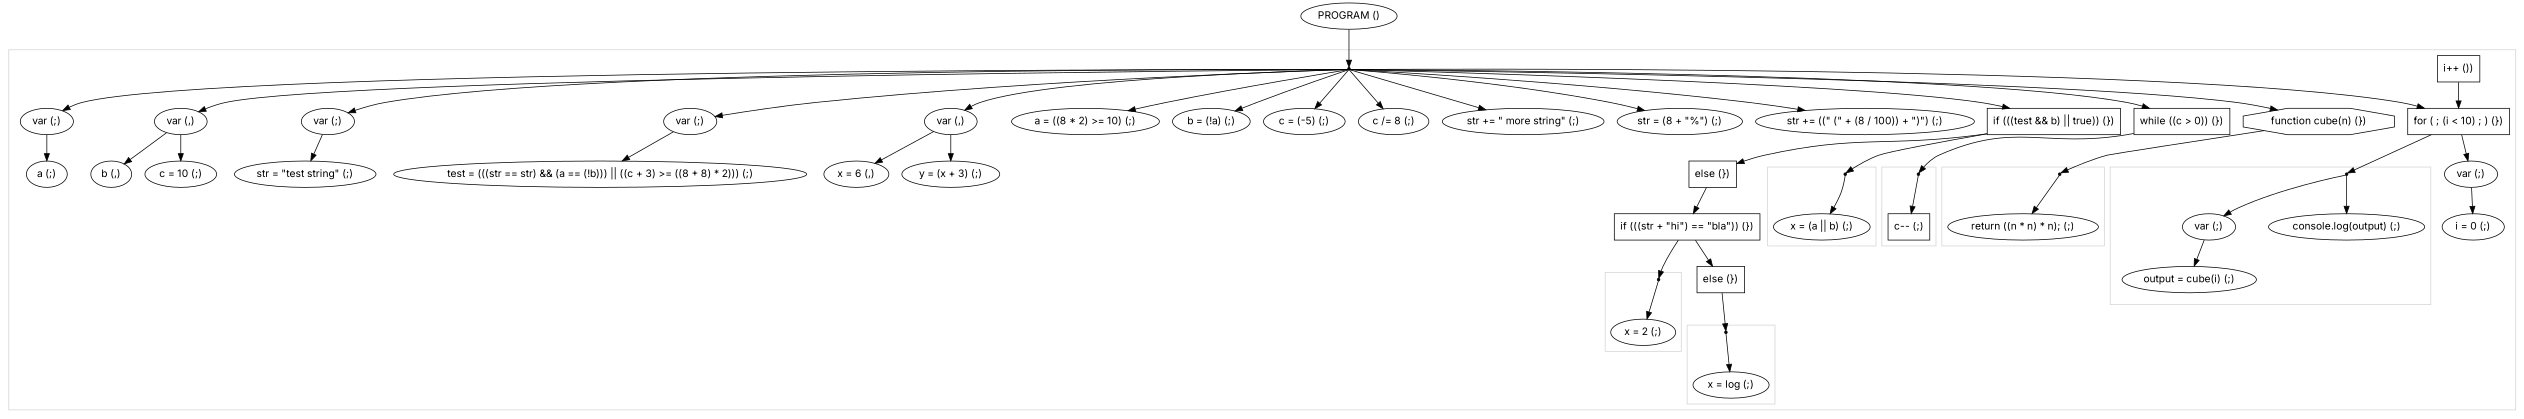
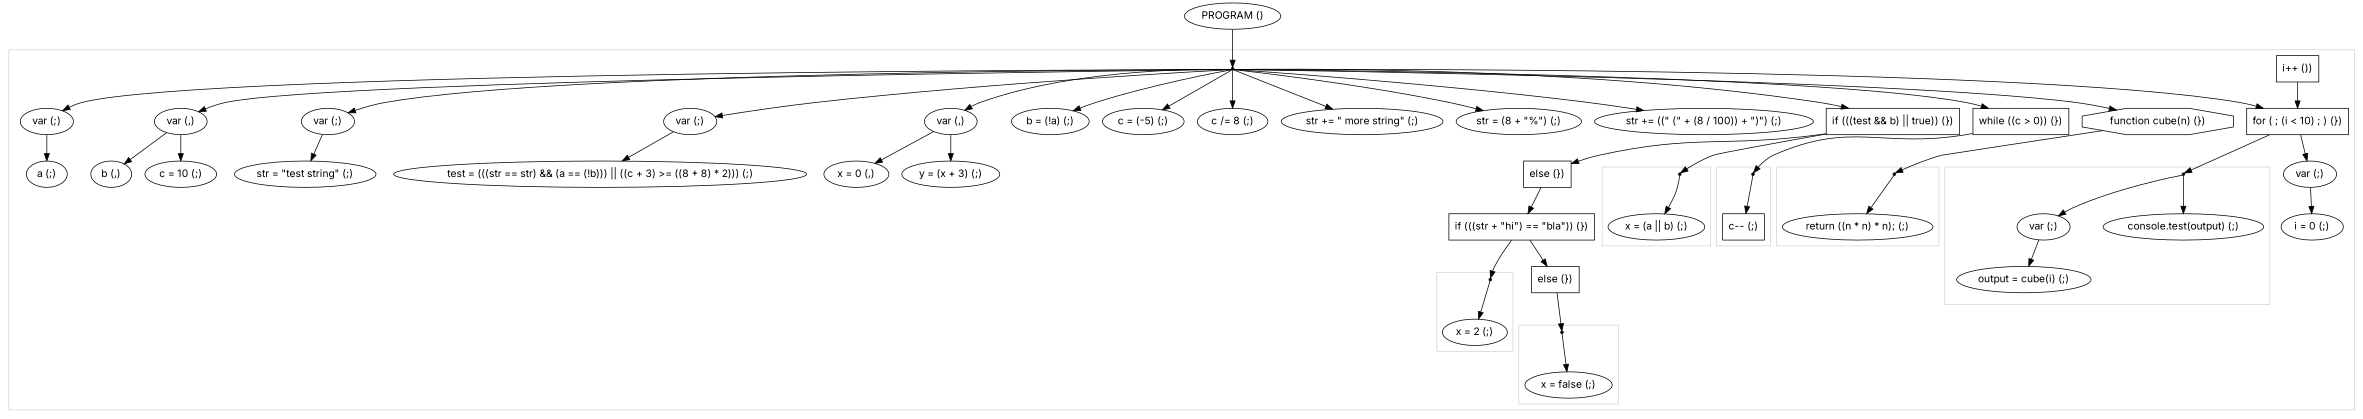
(1085, 122) -> none
(856, 174) -> (856, 174)
(2347, 227) -> (2183, 227)
(1731, 385) -> (1569, 385)
